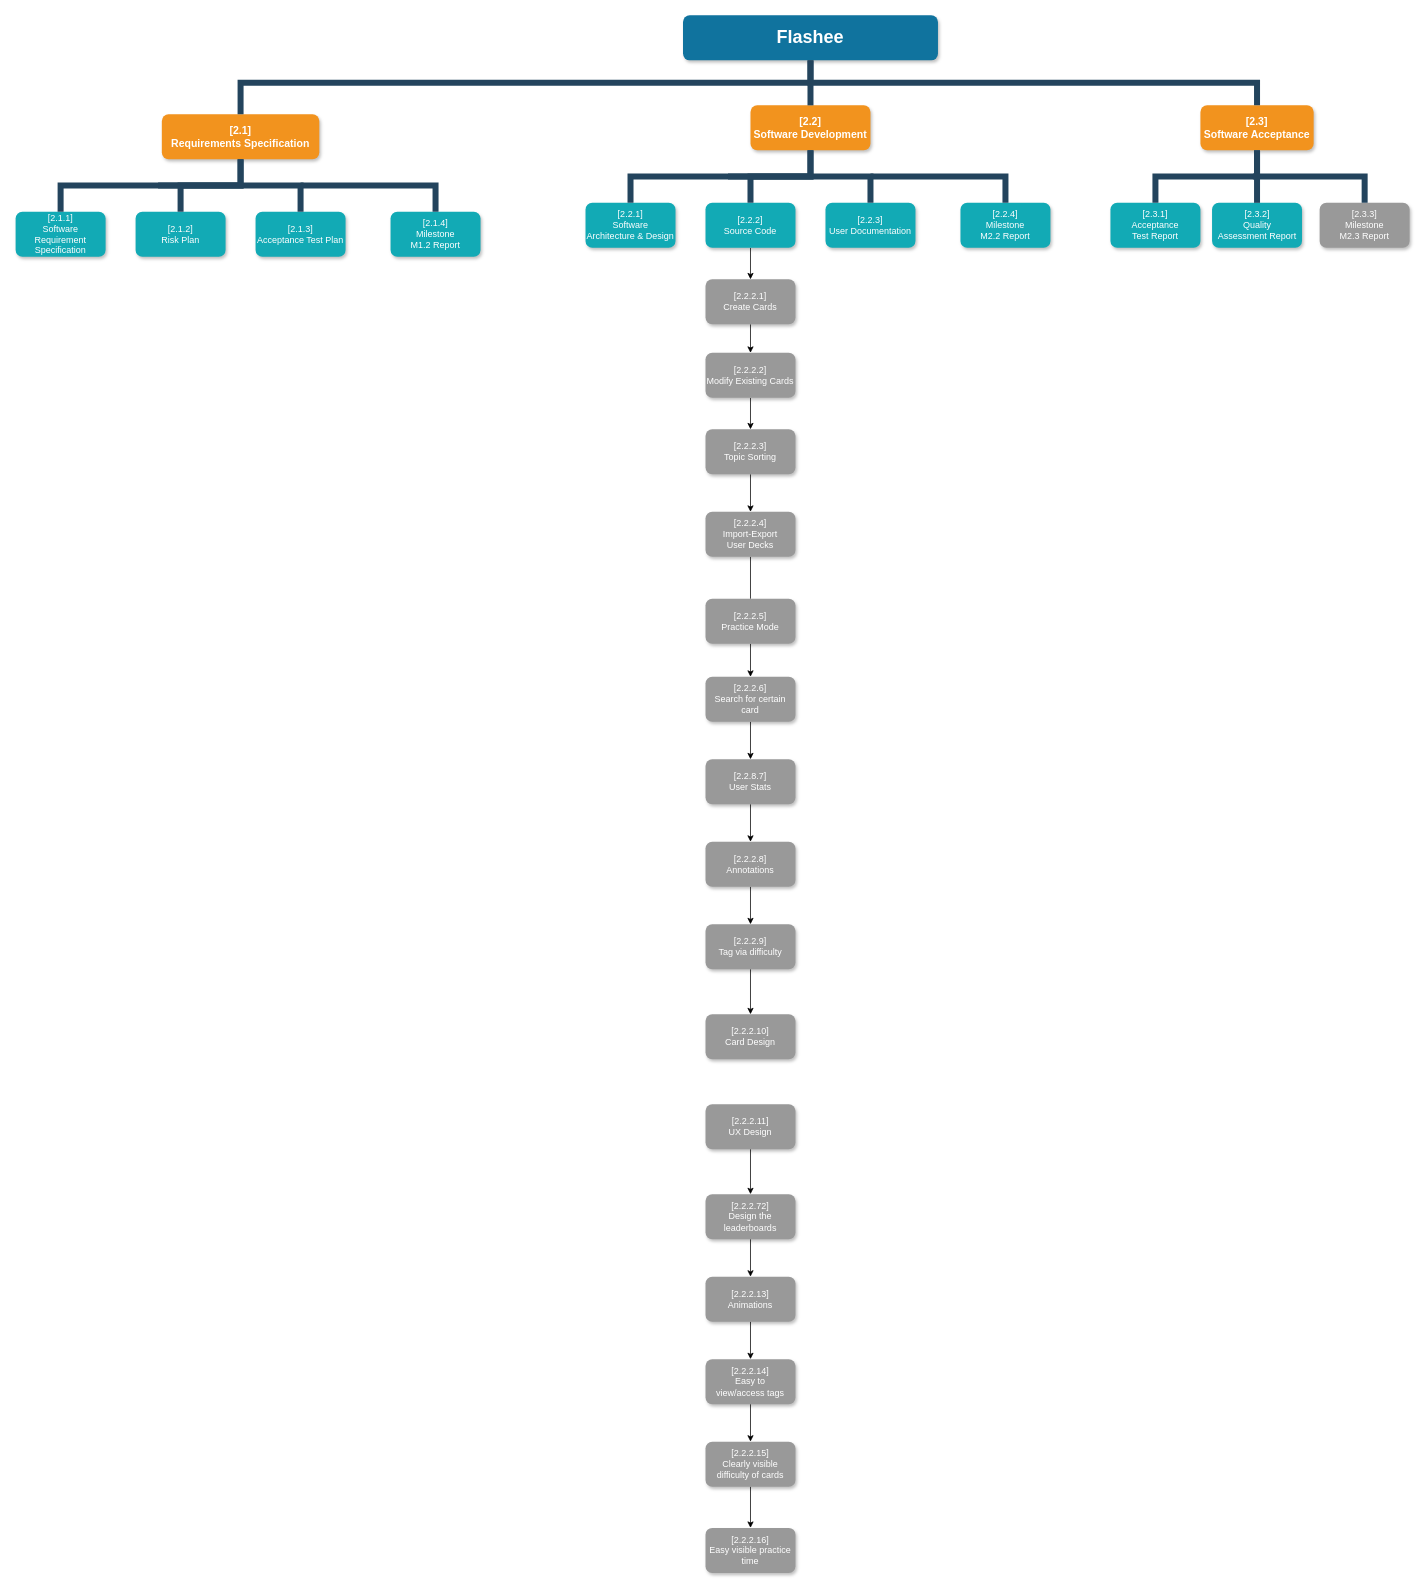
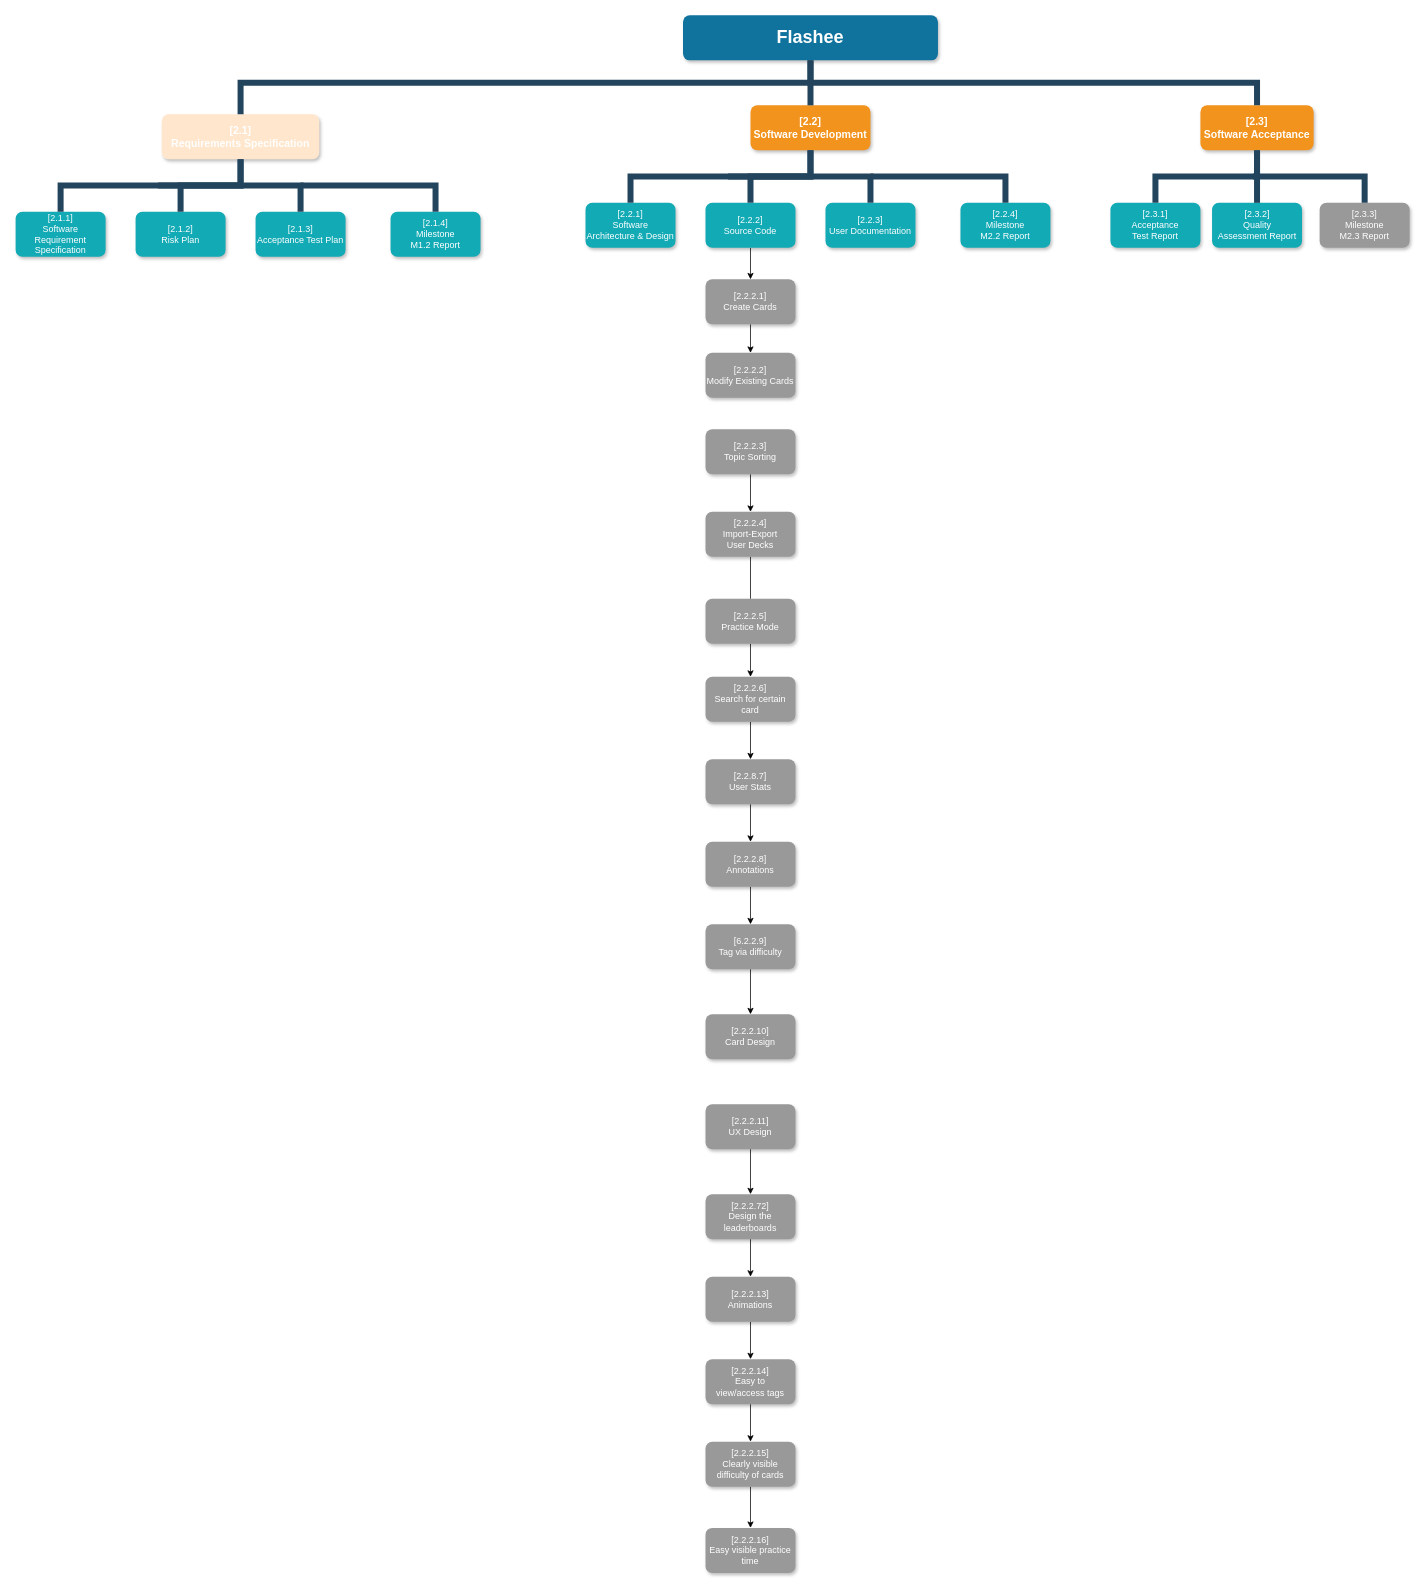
(240, 137) -> (240, 137)
(750, 411) -> none
(750, 947) -> (750, 947)
